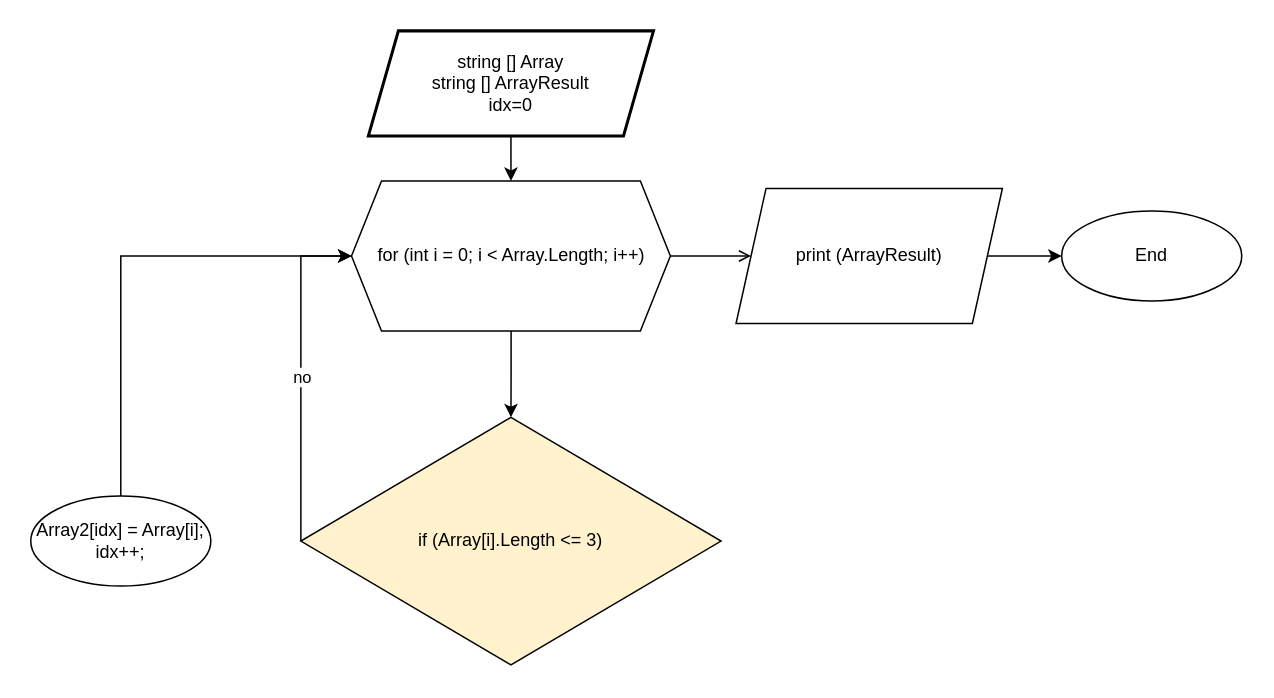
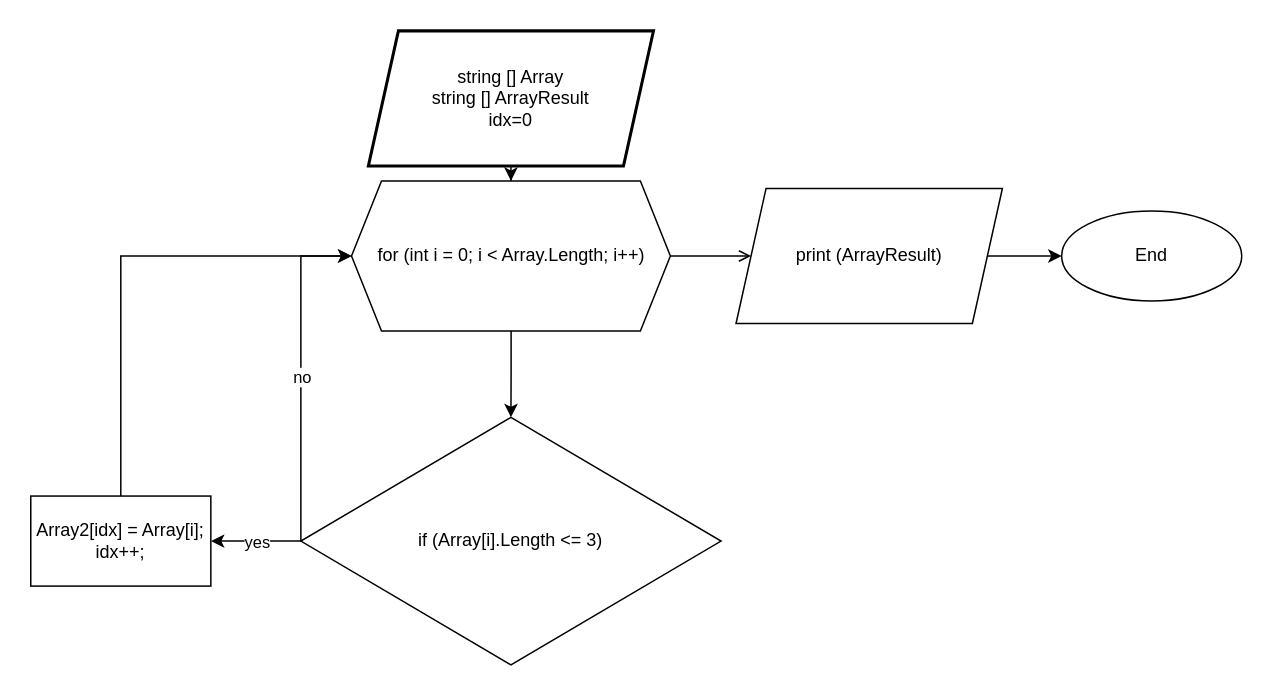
(511, 83) -> (511, 98)
(121, 541) -> (121, 541)
none -> (261, 541)
(511, 541) -> (511, 541)
